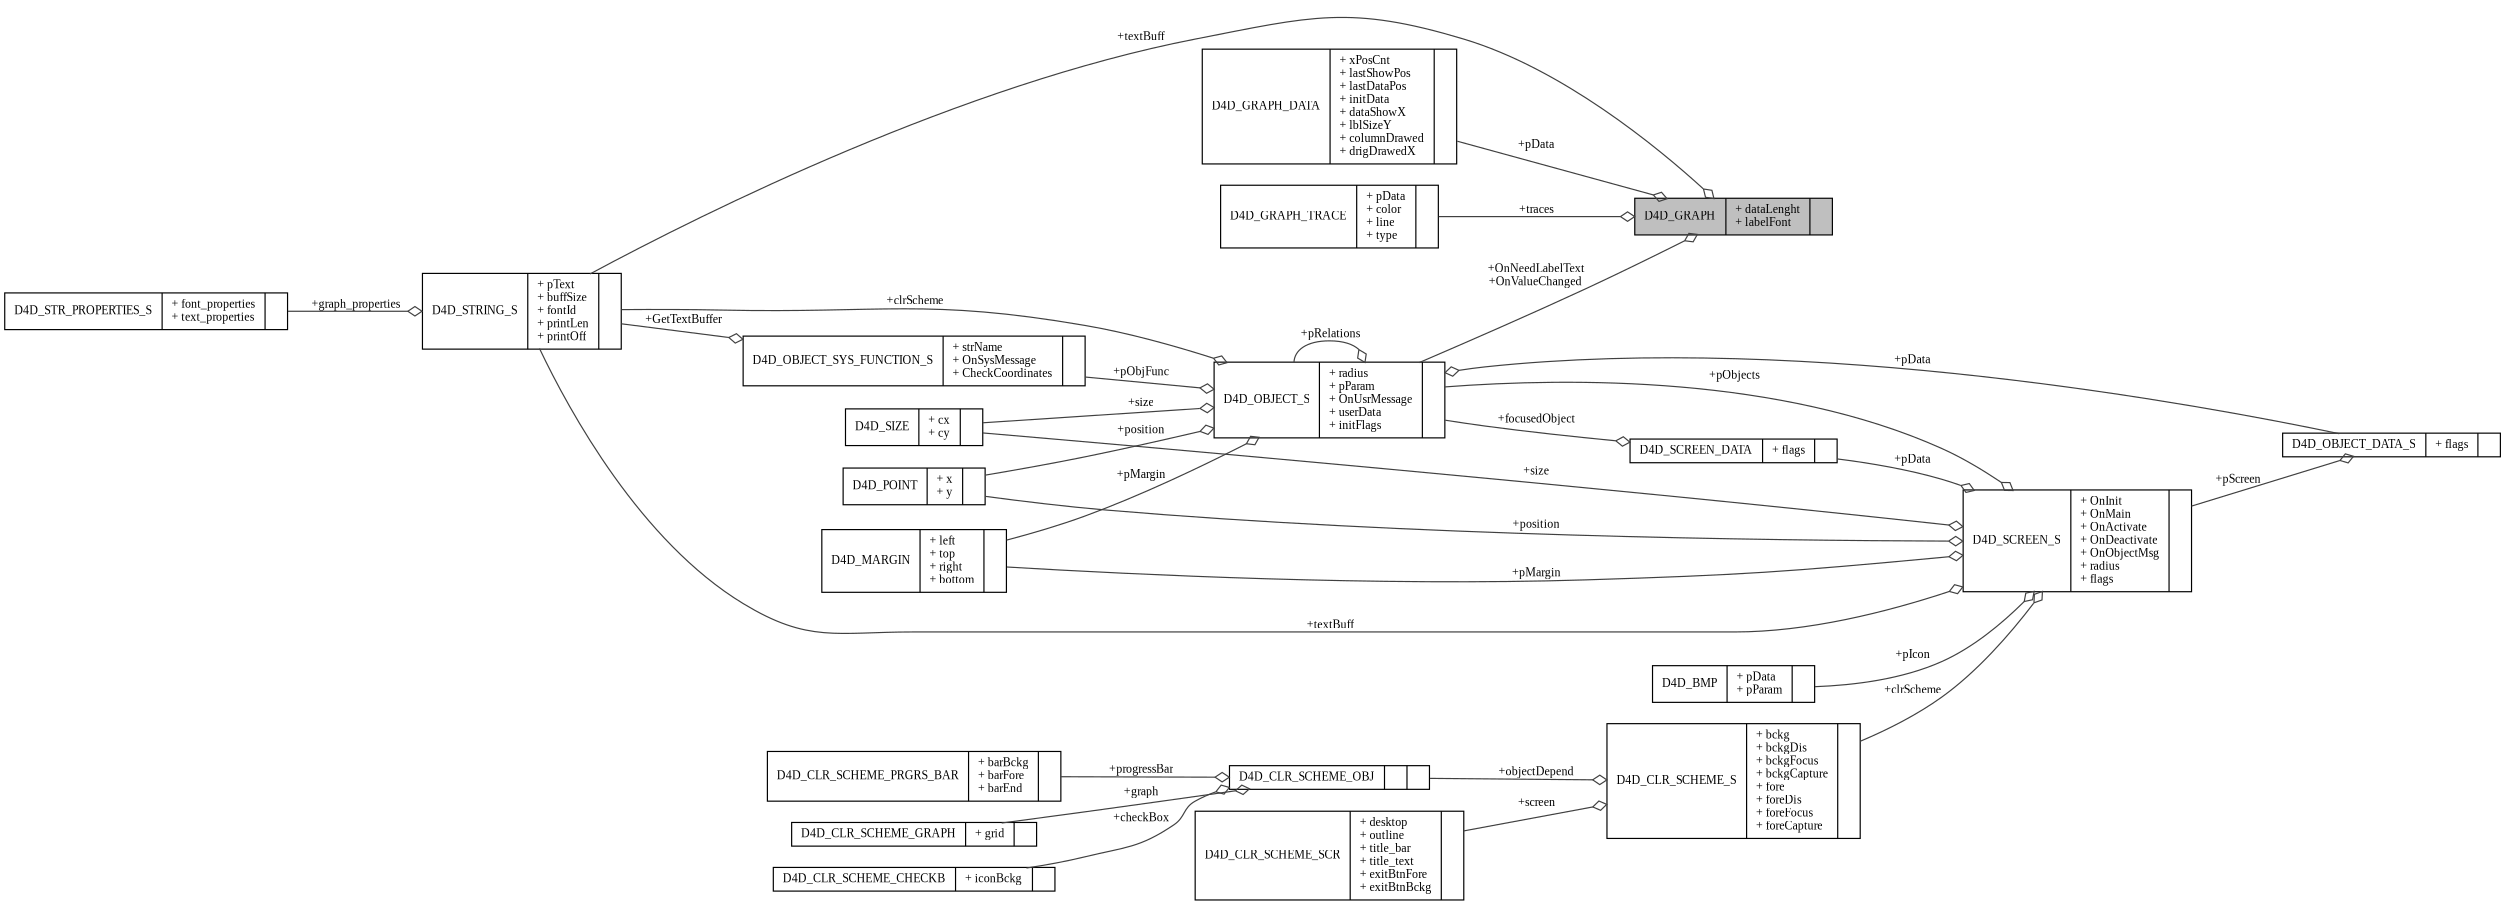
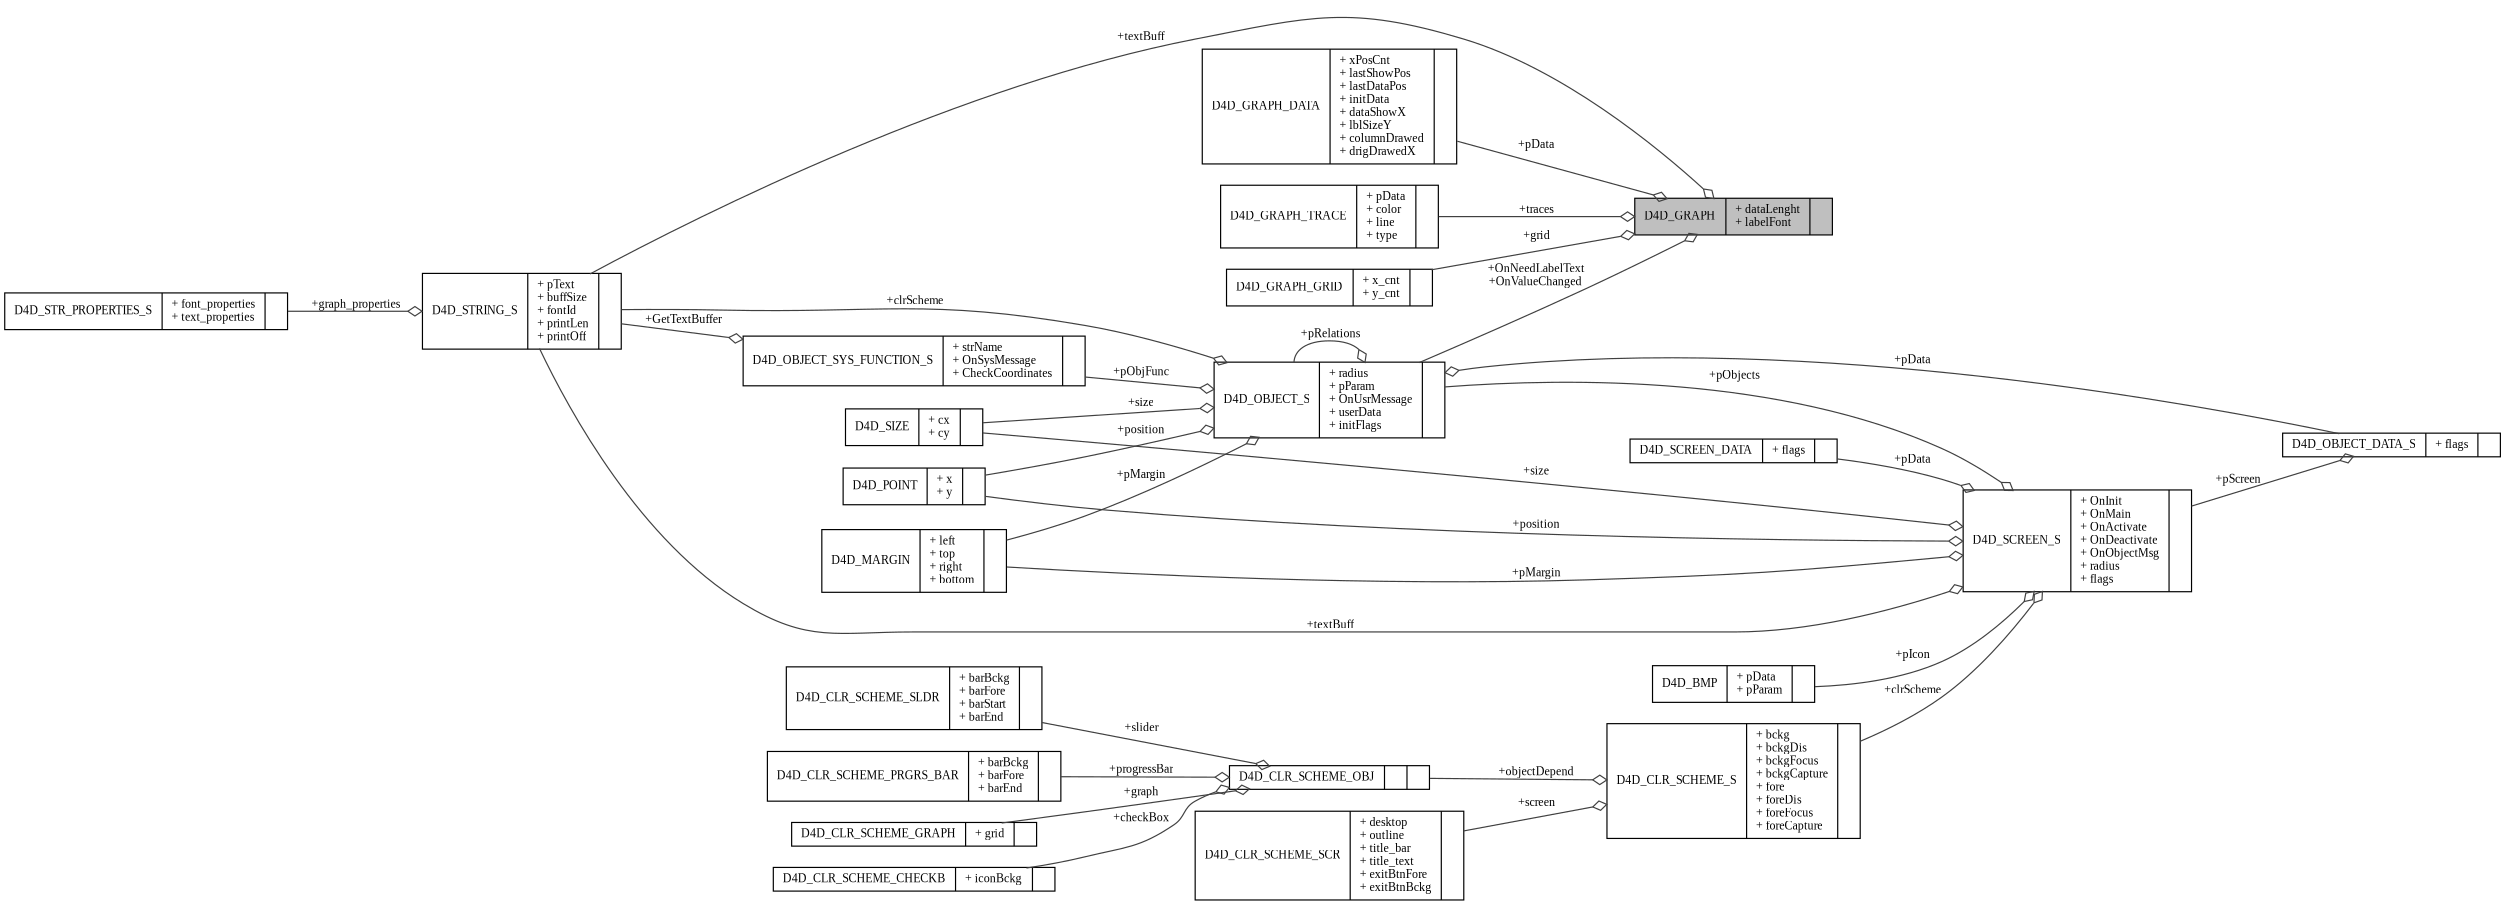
none -> (1329, 288)
(1530, 432) -> none
none -> (914, 698)
